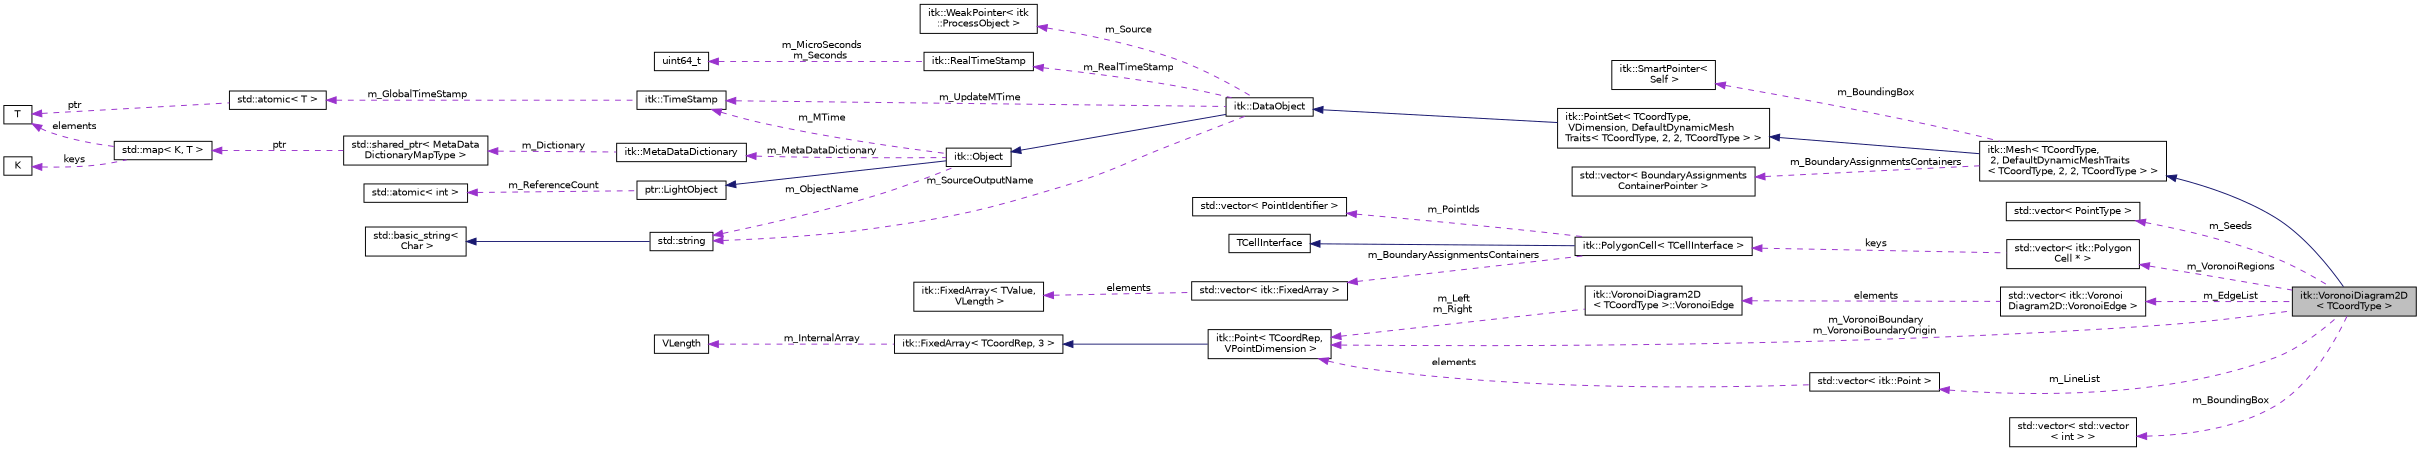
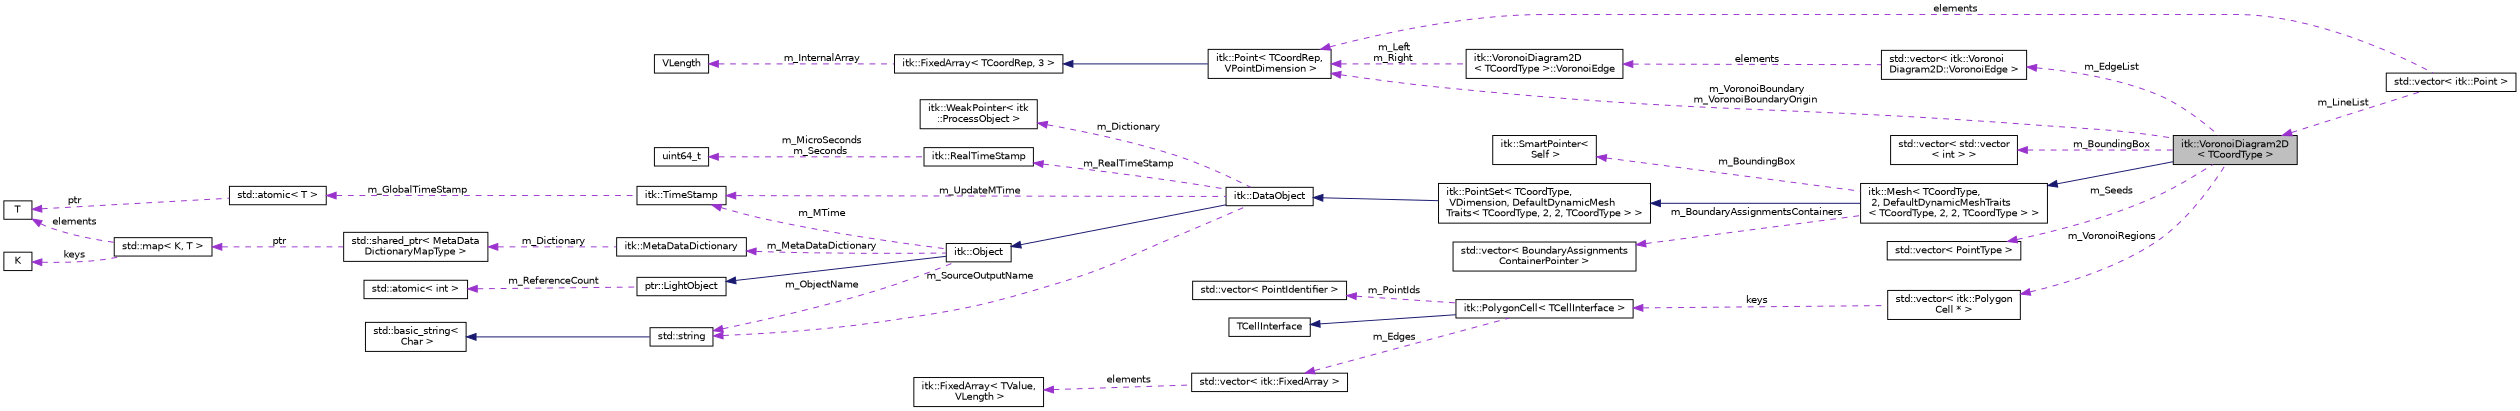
(1127, 30) -> (1127, 127)
(1453, 256) -> (1393, 337)
(2152, 387) -> (2356, 112)
